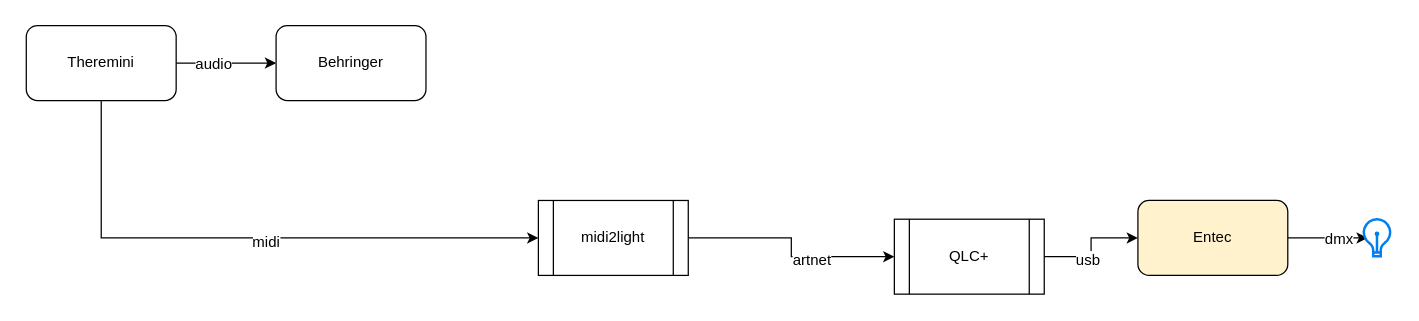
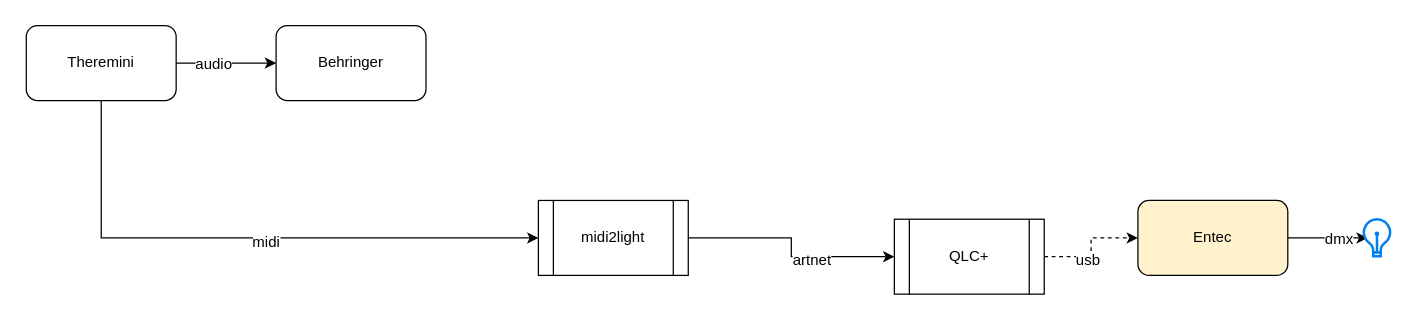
(1106, 238) -> (1106, 238)
